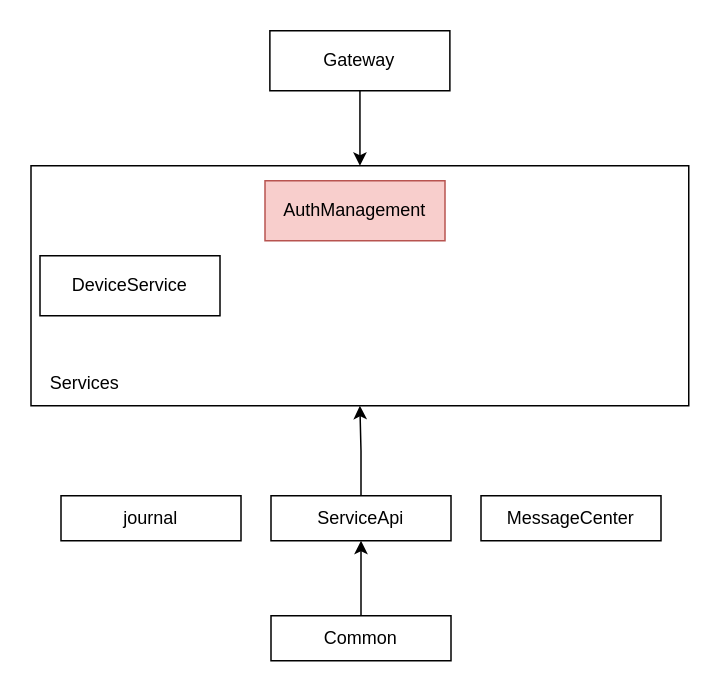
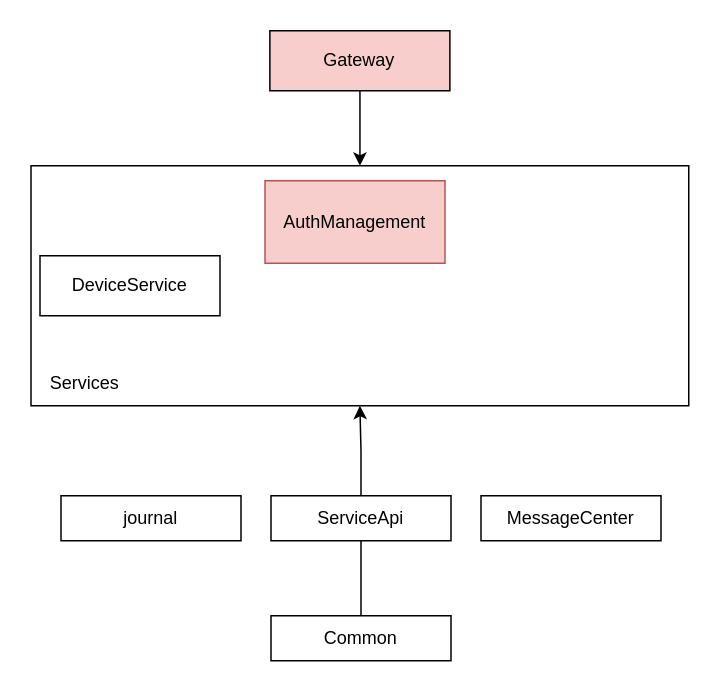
(360, 61) -> (360, 61)
(355, 211) -> (355, 222)
(361, 552) -> (361, 548)
